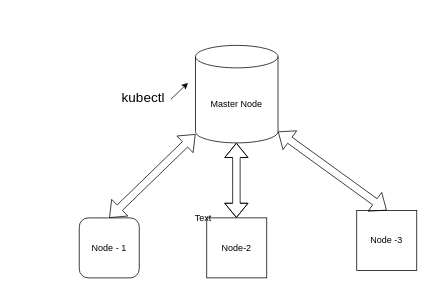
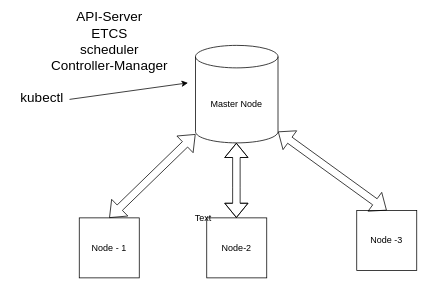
none -> (109, 42)
(143, 98) -> (42, 98)
(109, 248) -> (109, 248)
